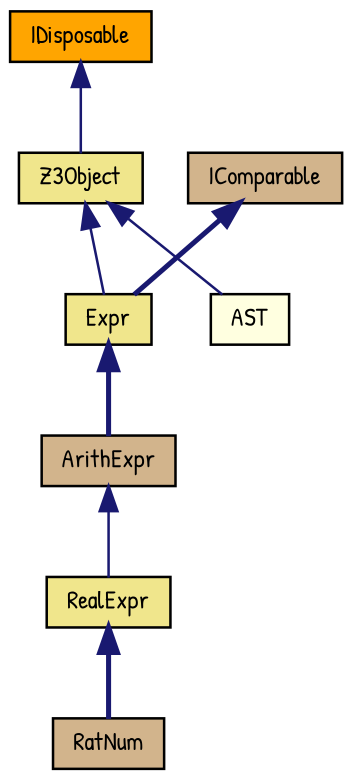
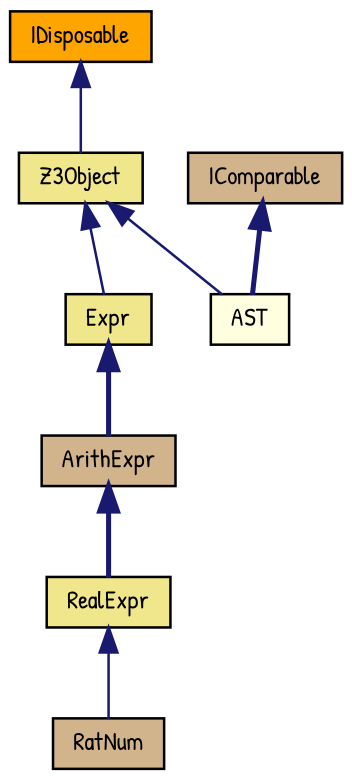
(190, 246) -> (256, 262)
(109, 545) -> (109, 545)
(109, 686) -> (109, 686)
